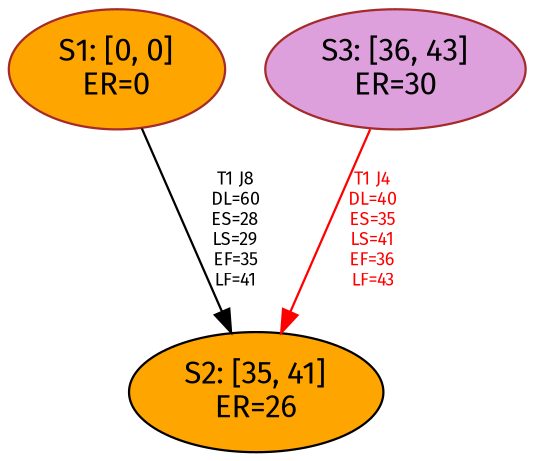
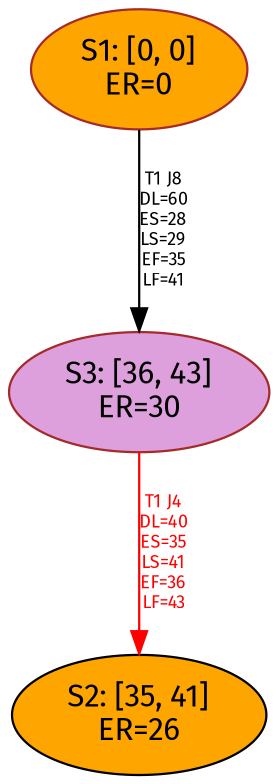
(182, 220) -> (139, 219)
